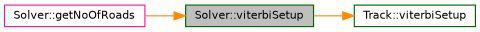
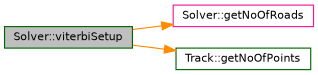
(159, 16) -> (147, 28)
(415, 16) -> (243, 59)
